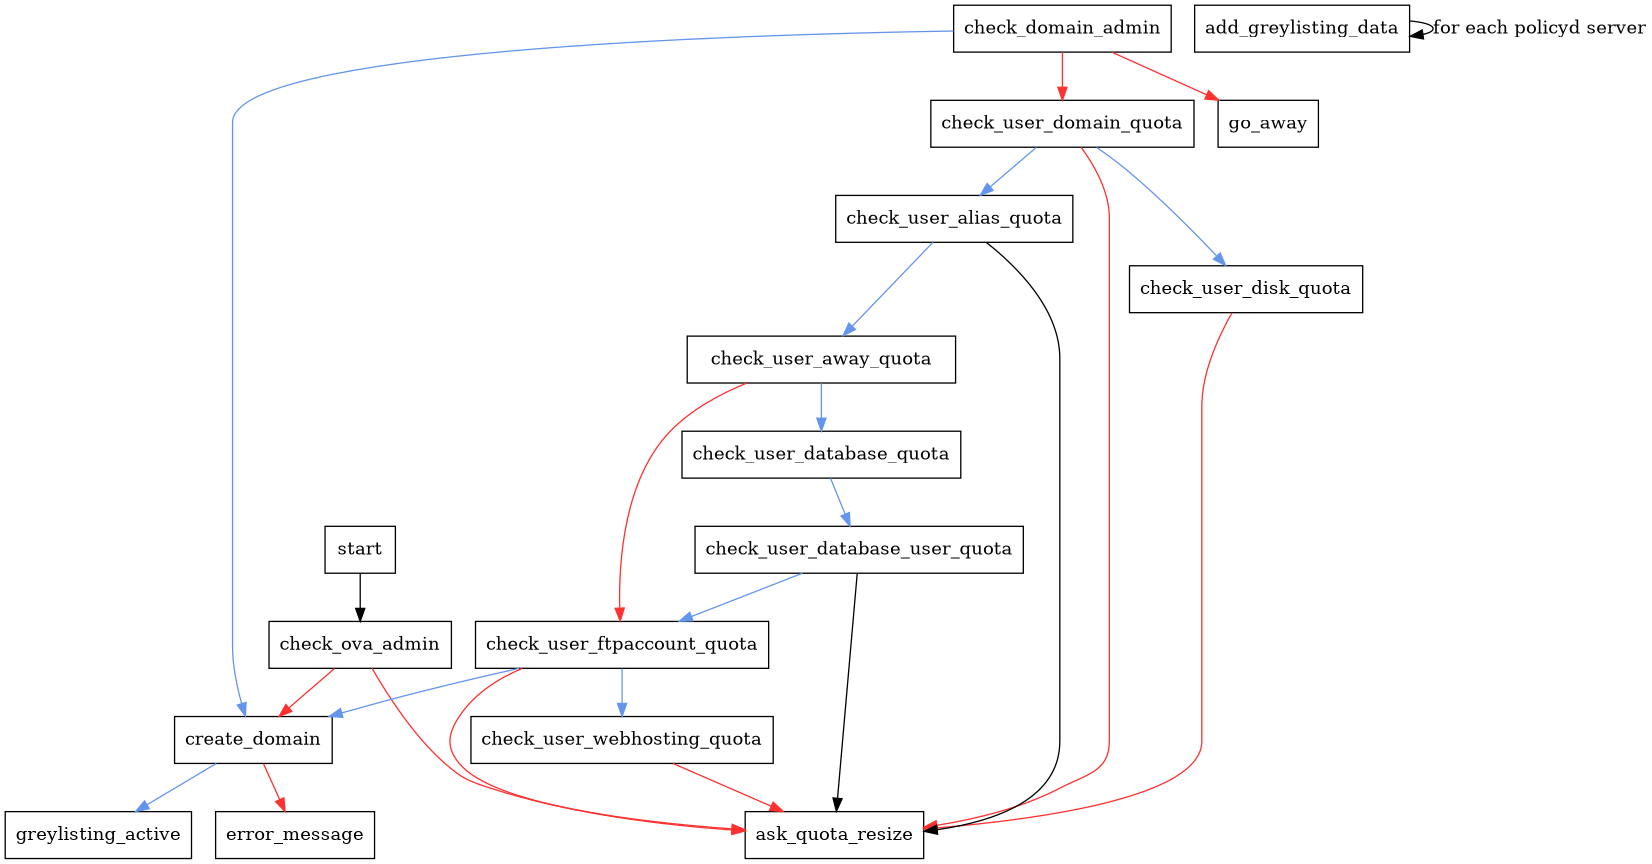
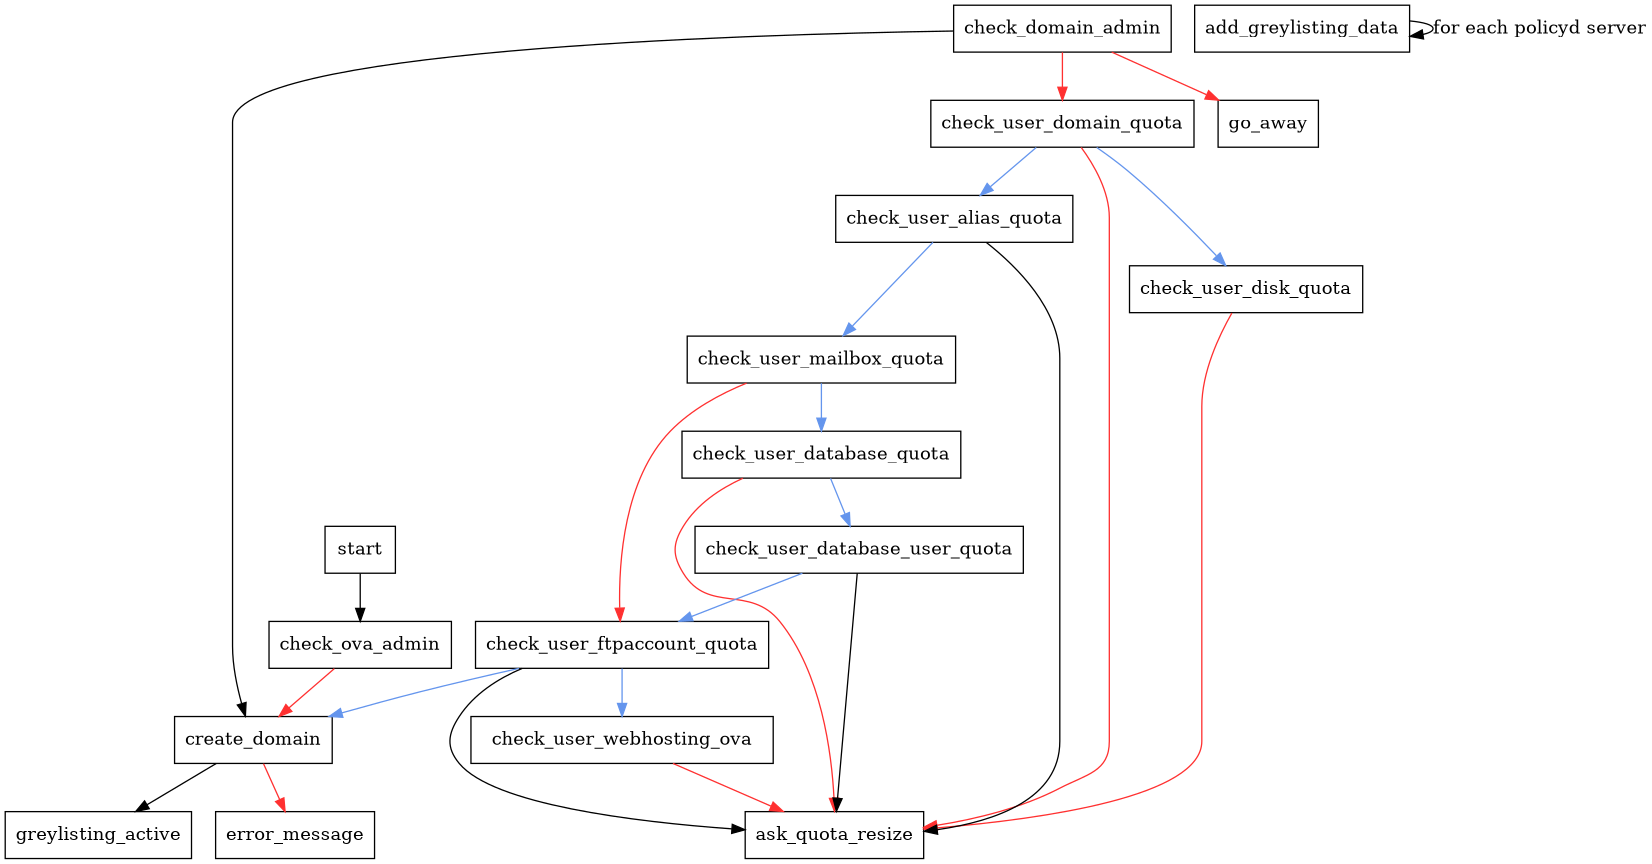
(297, 84) -> (297, 84)
(821, 360) -> (821, 360)
(622, 740) -> (622, 740)
(462, 766) -> (527, 798)
(457, 773) -> (759, 606)
(182, 784) -> (182, 784)
